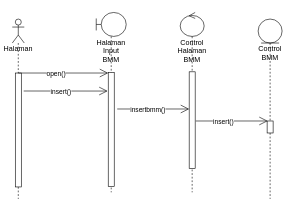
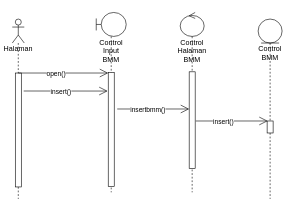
(111, 51) -> (111, 51)
